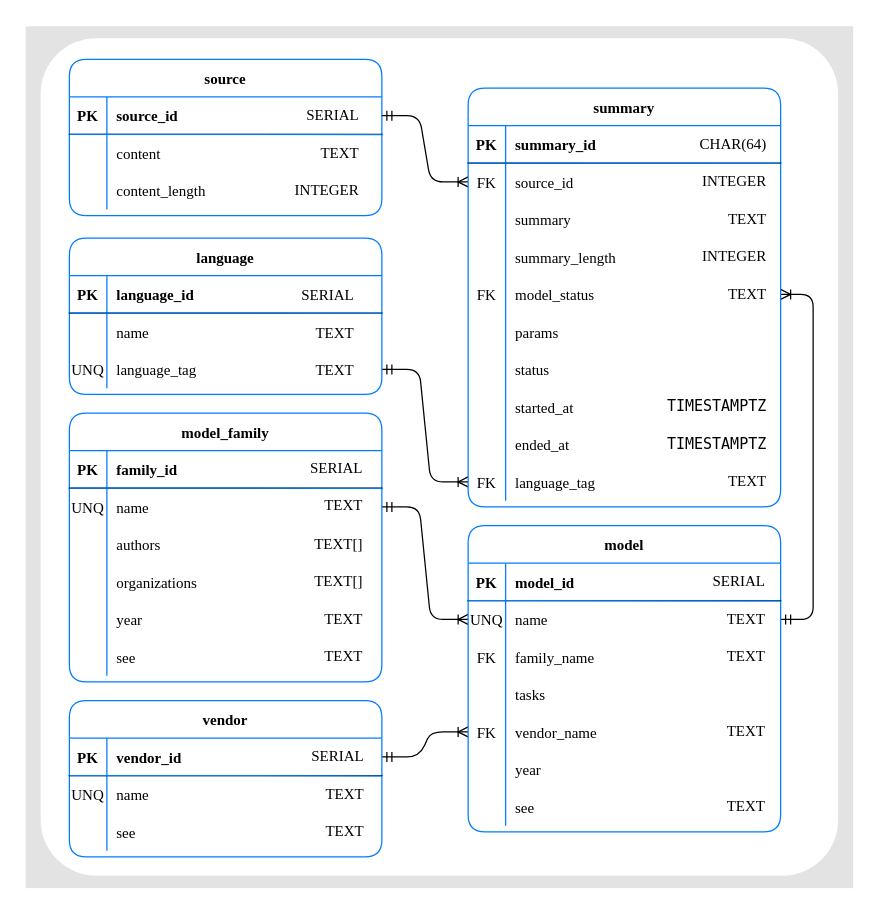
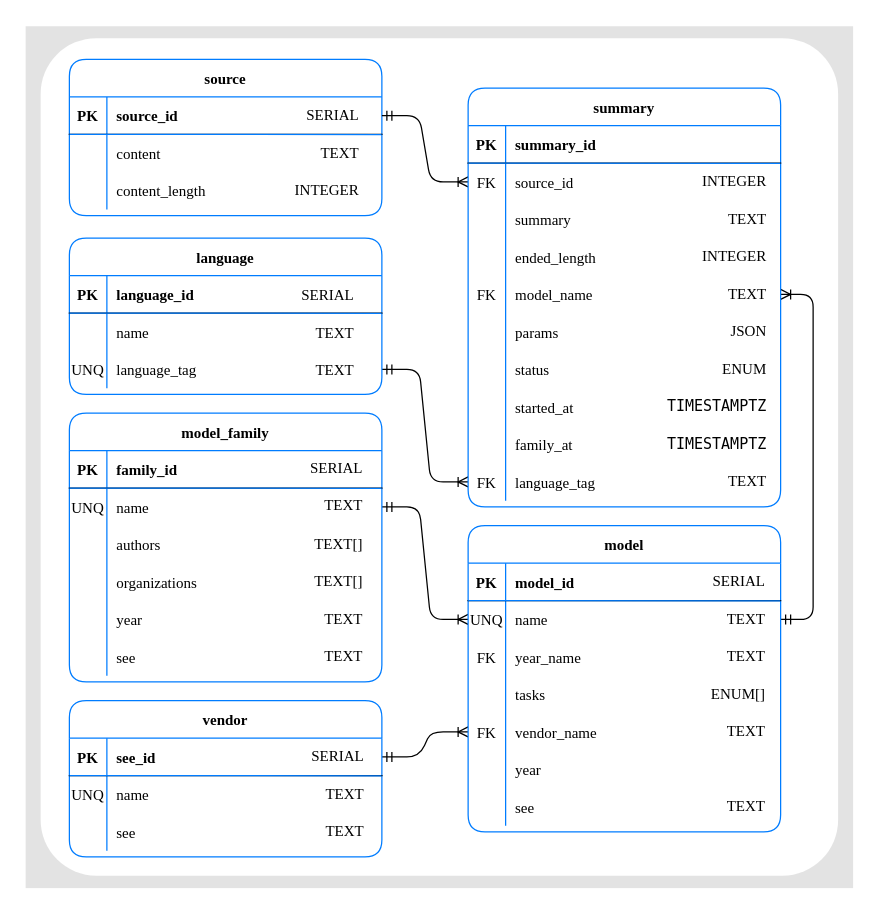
(729, 144) -> none
(572, 258) -> (563, 258)
(563, 295) -> (555, 295)
none -> (729, 332)
none -> (729, 369)
(549, 445) -> (549, 445)
(557, 658) -> (553, 658)
none -> (728, 694)
(152, 758) -> (140, 758)
